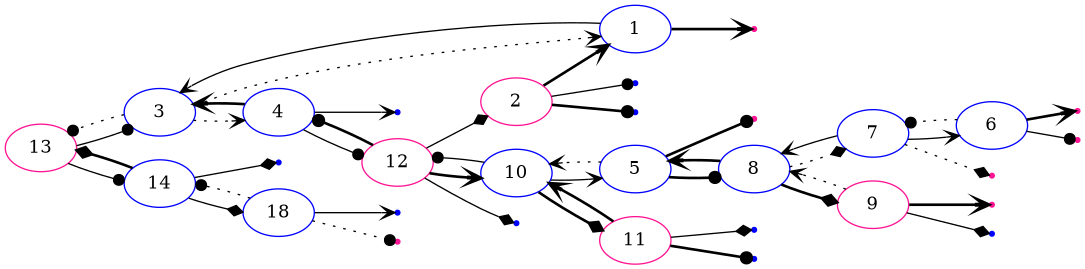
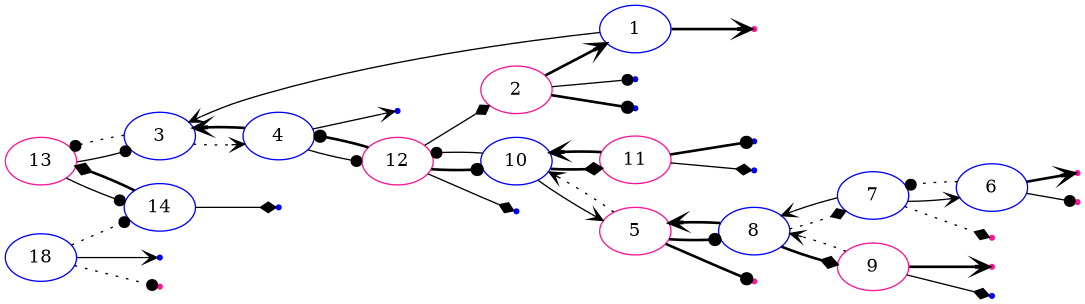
(389, 60) -> none
(635, 169) -> (635, 231)
(449, 176) -> (451, 170)
(208, 204) -> none
